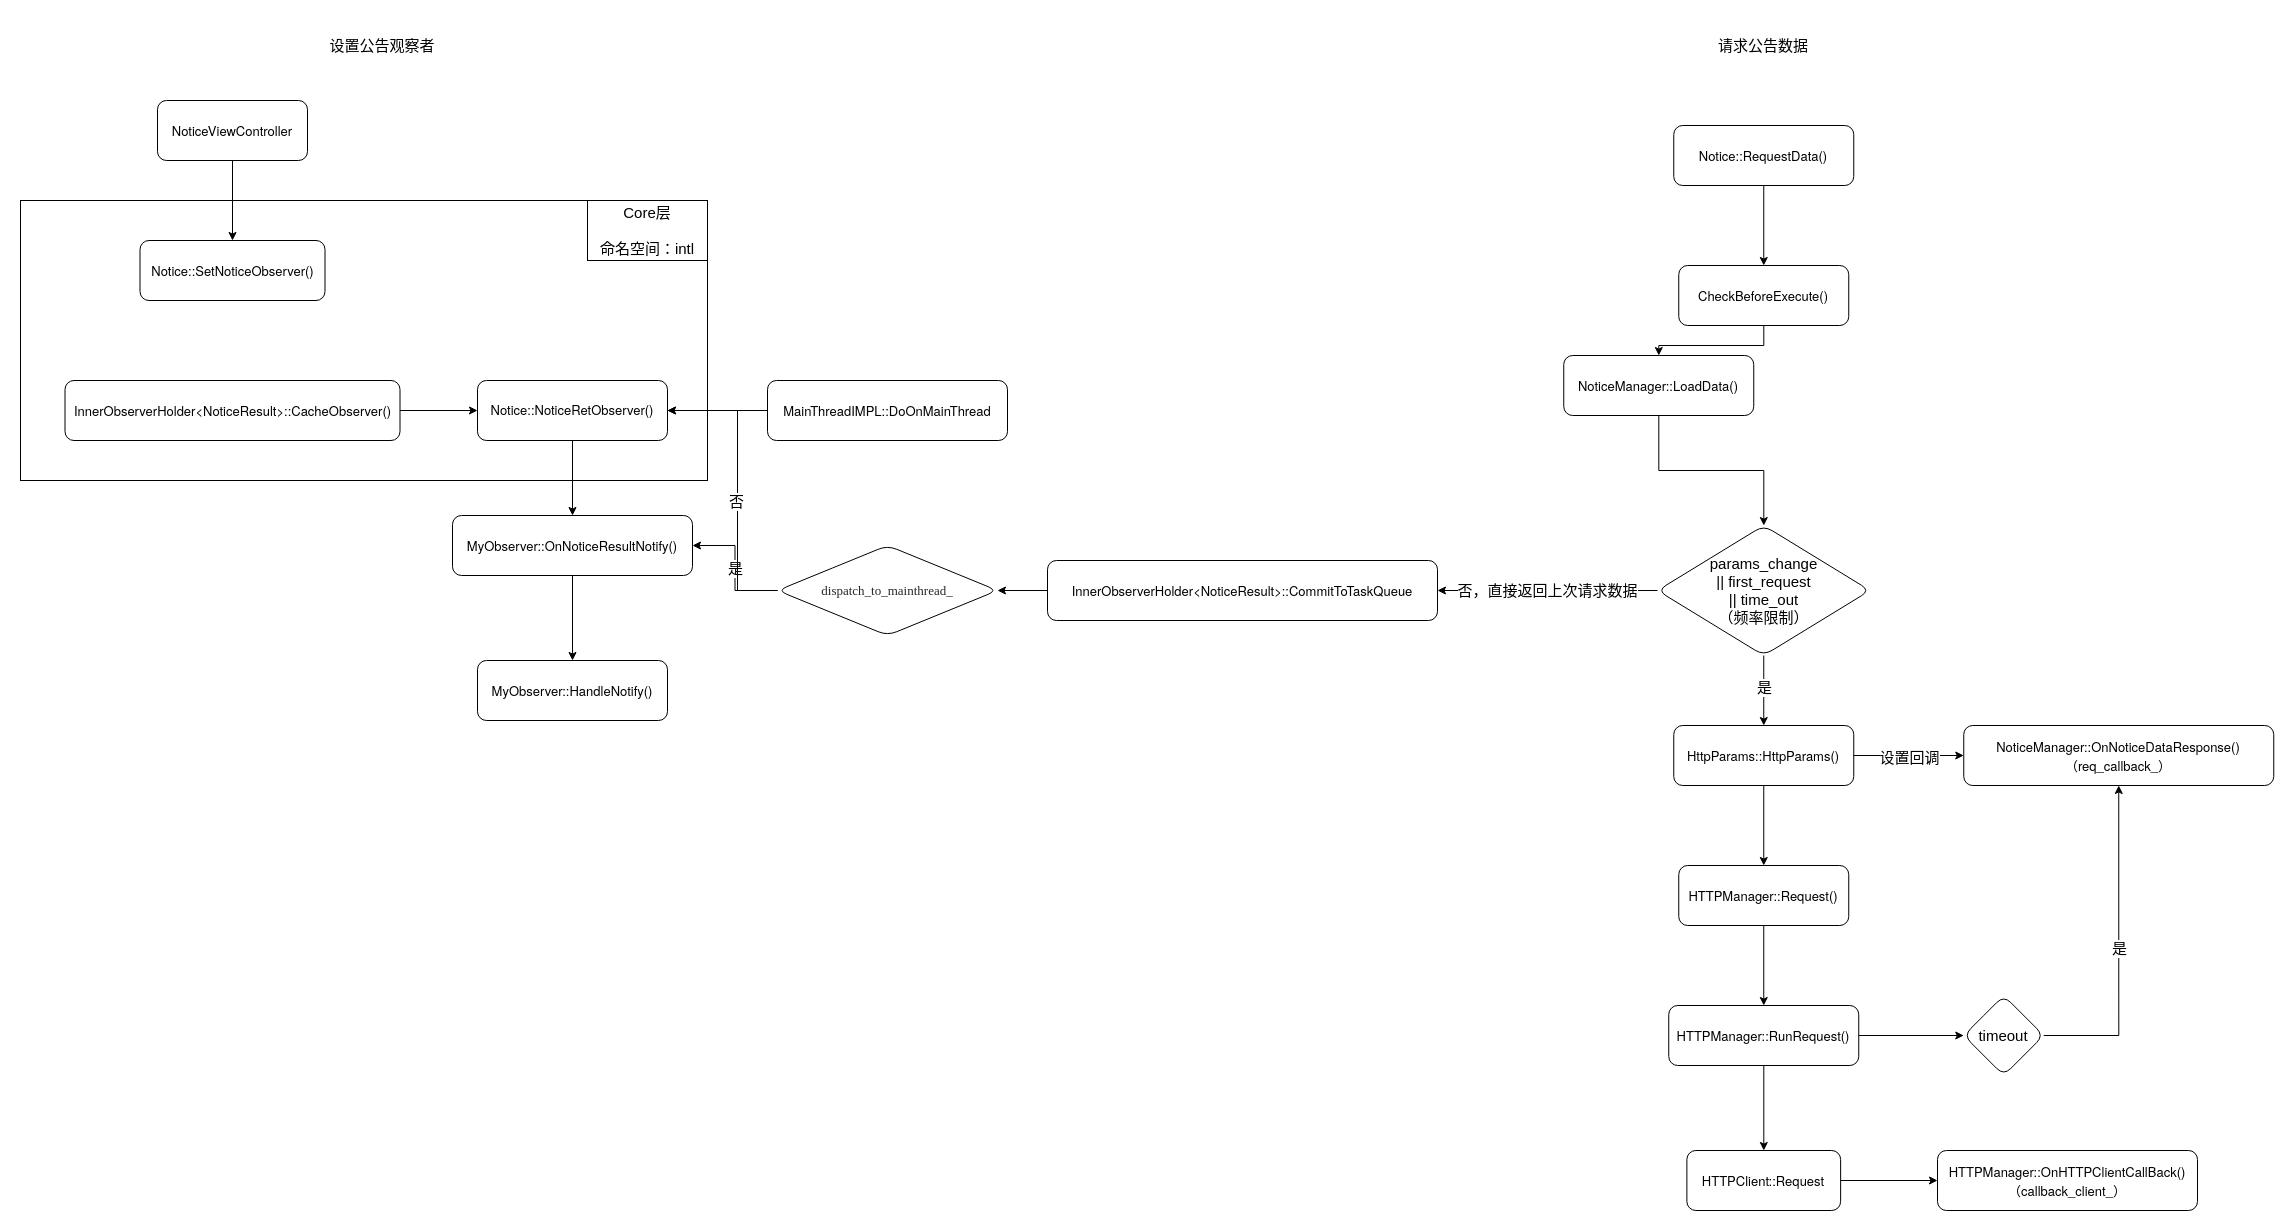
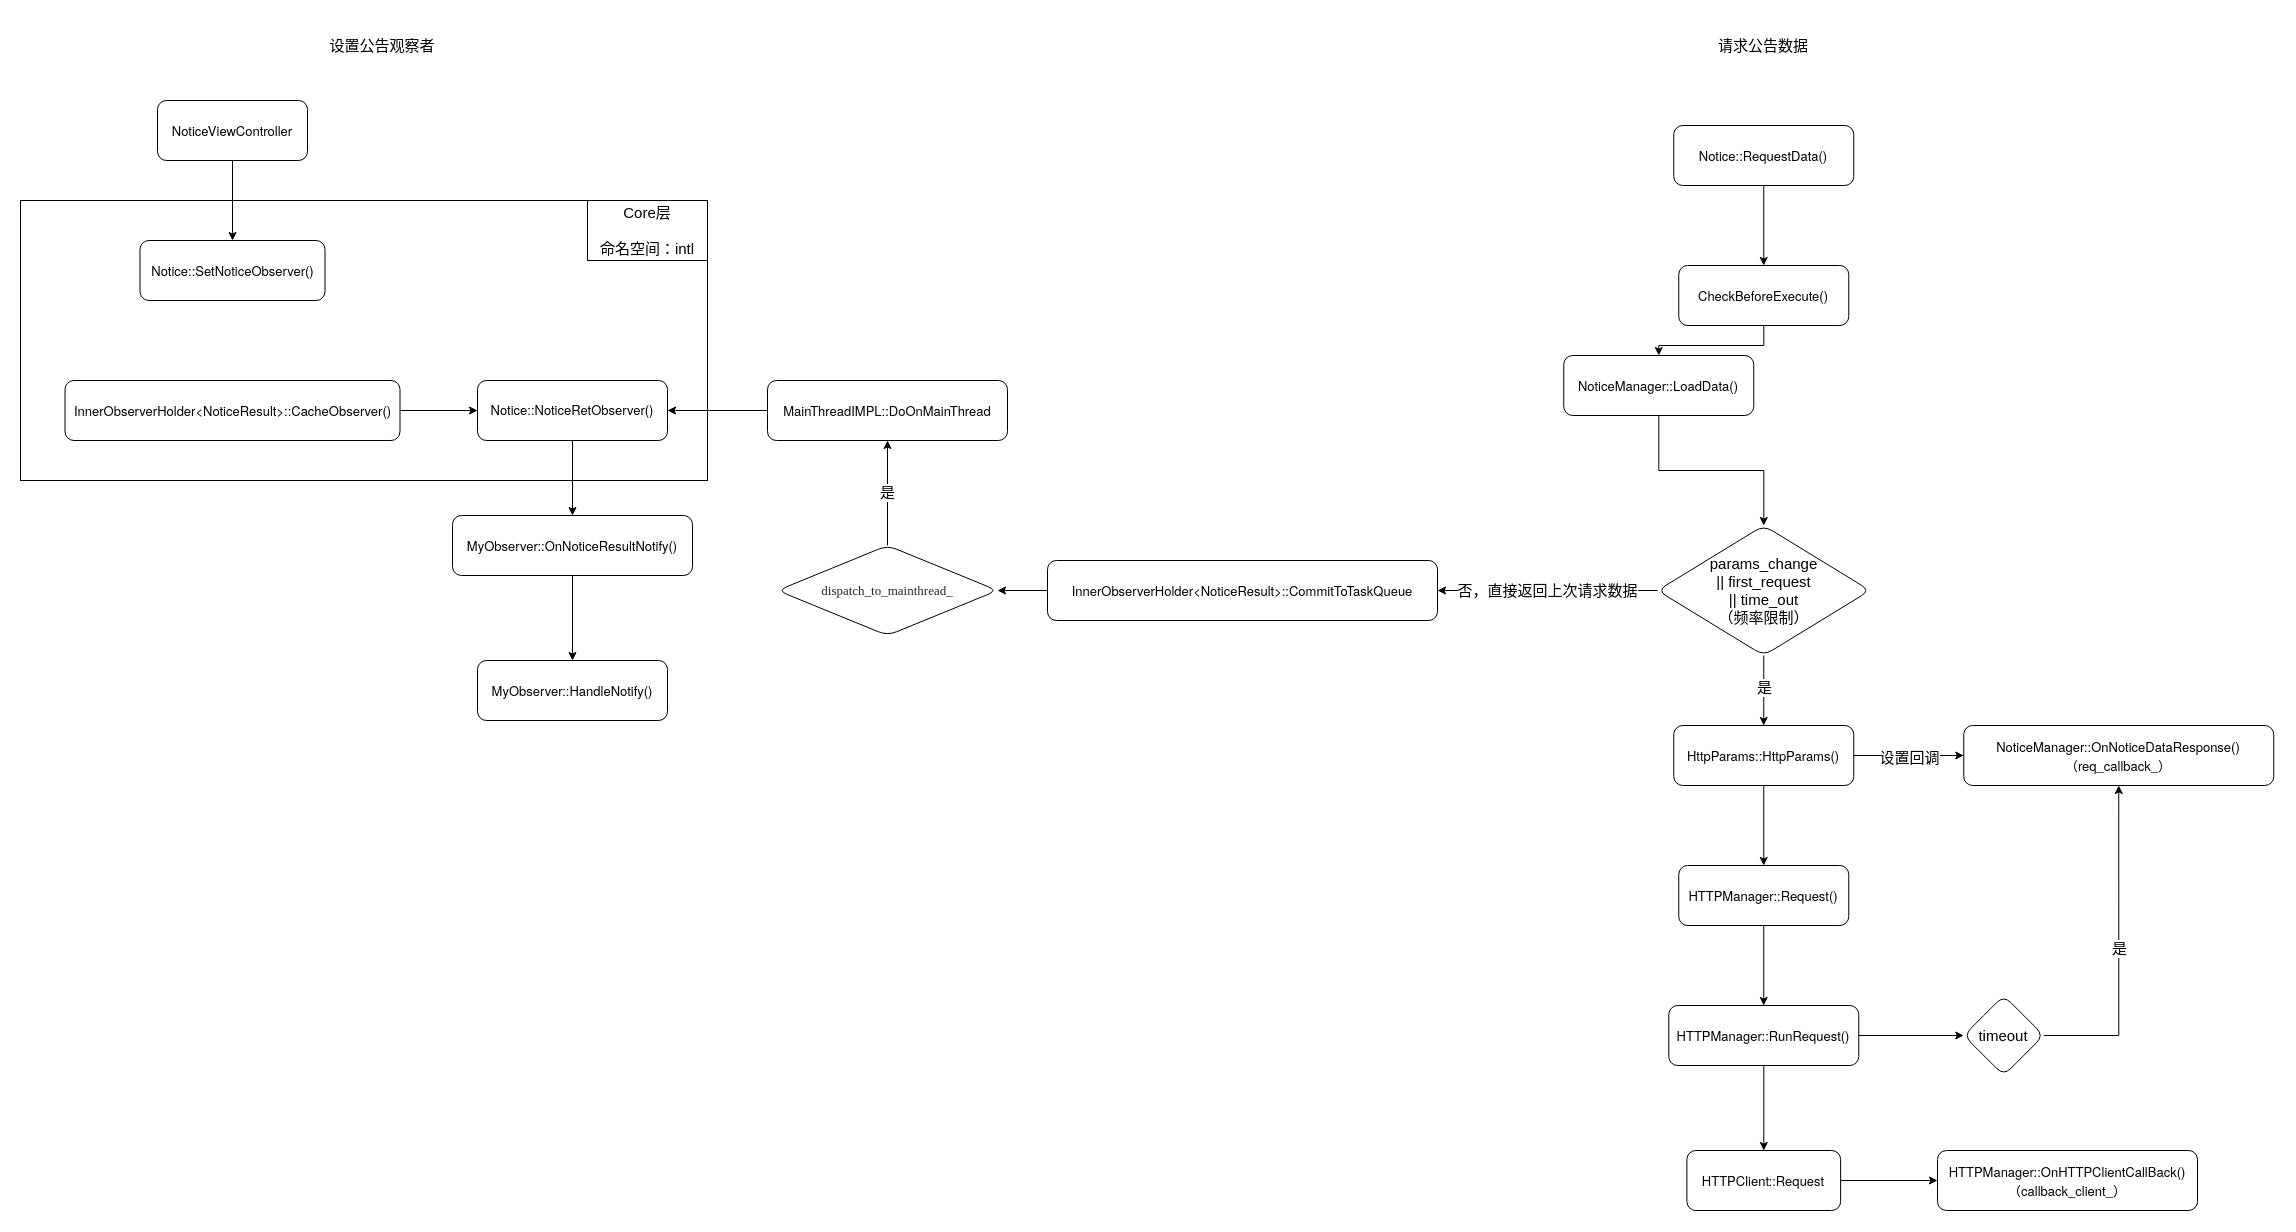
(738, 501) -> none
(735, 551) -> (888, 496)
